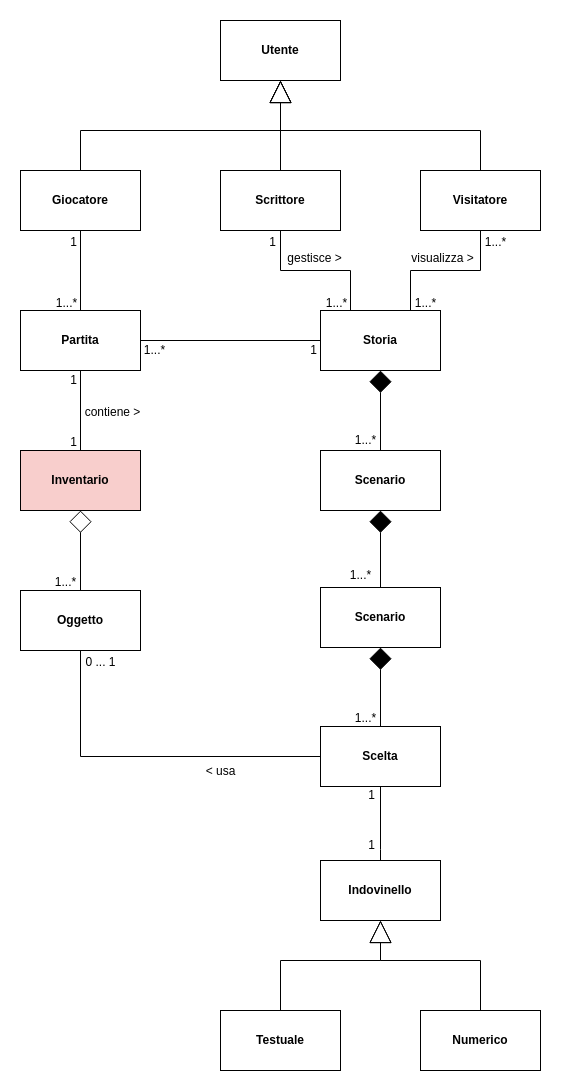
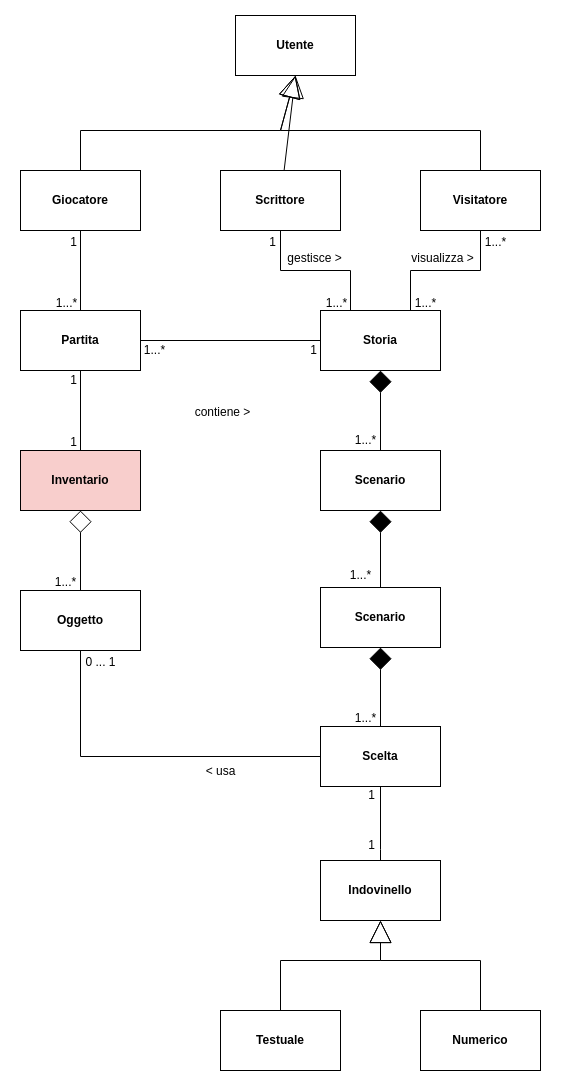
(281, 51) -> (296, 46)
(113, 413) -> (223, 413)
